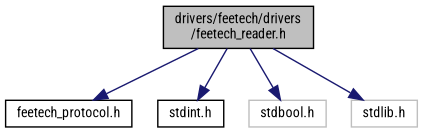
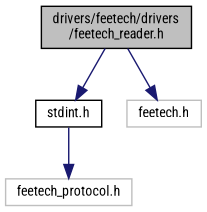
(152, 71) -> (69, 146)
(69, 114) -> (69, 192)
(288, 114) -> none
(384, 114) -> (164, 114)
